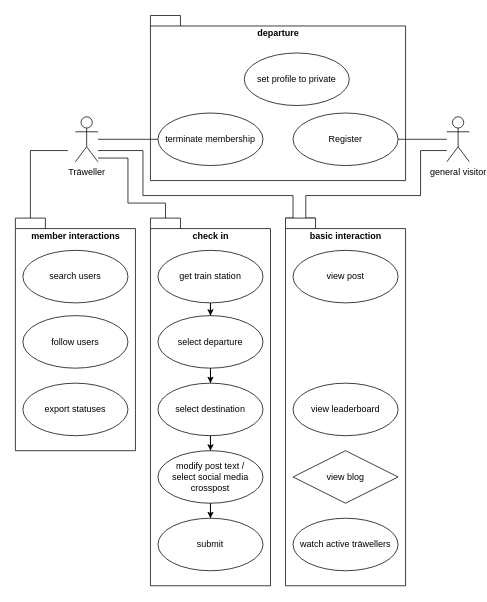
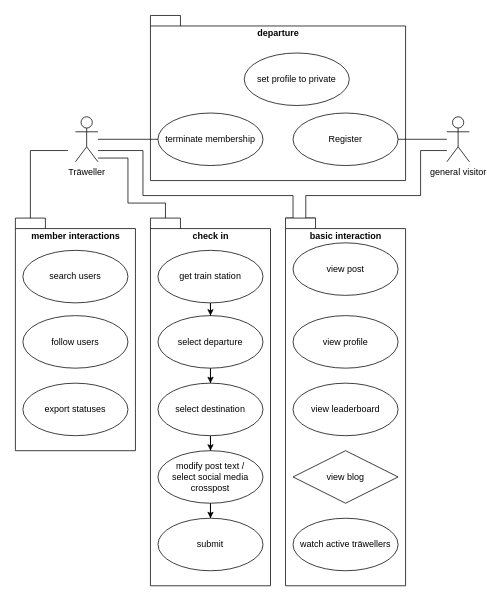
(345, 276) -> (345, 269)
none -> (345, 342)
